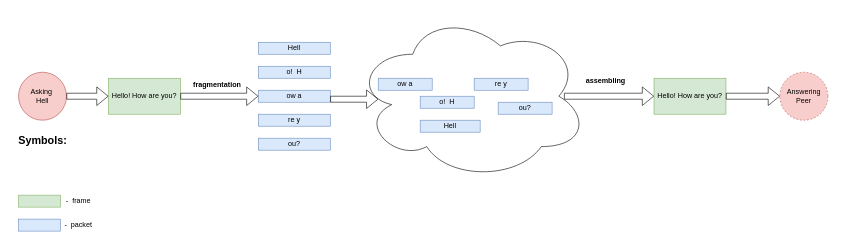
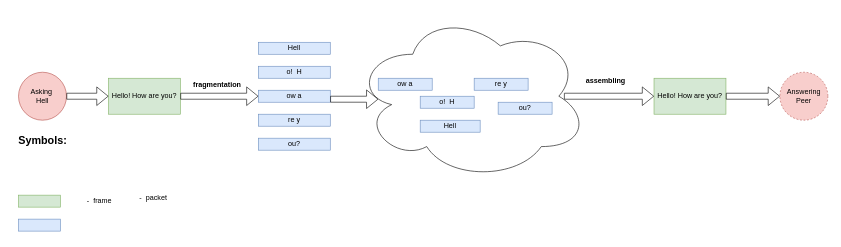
(78, 201) -> (99, 201)
(78, 225) -> (153, 198)
